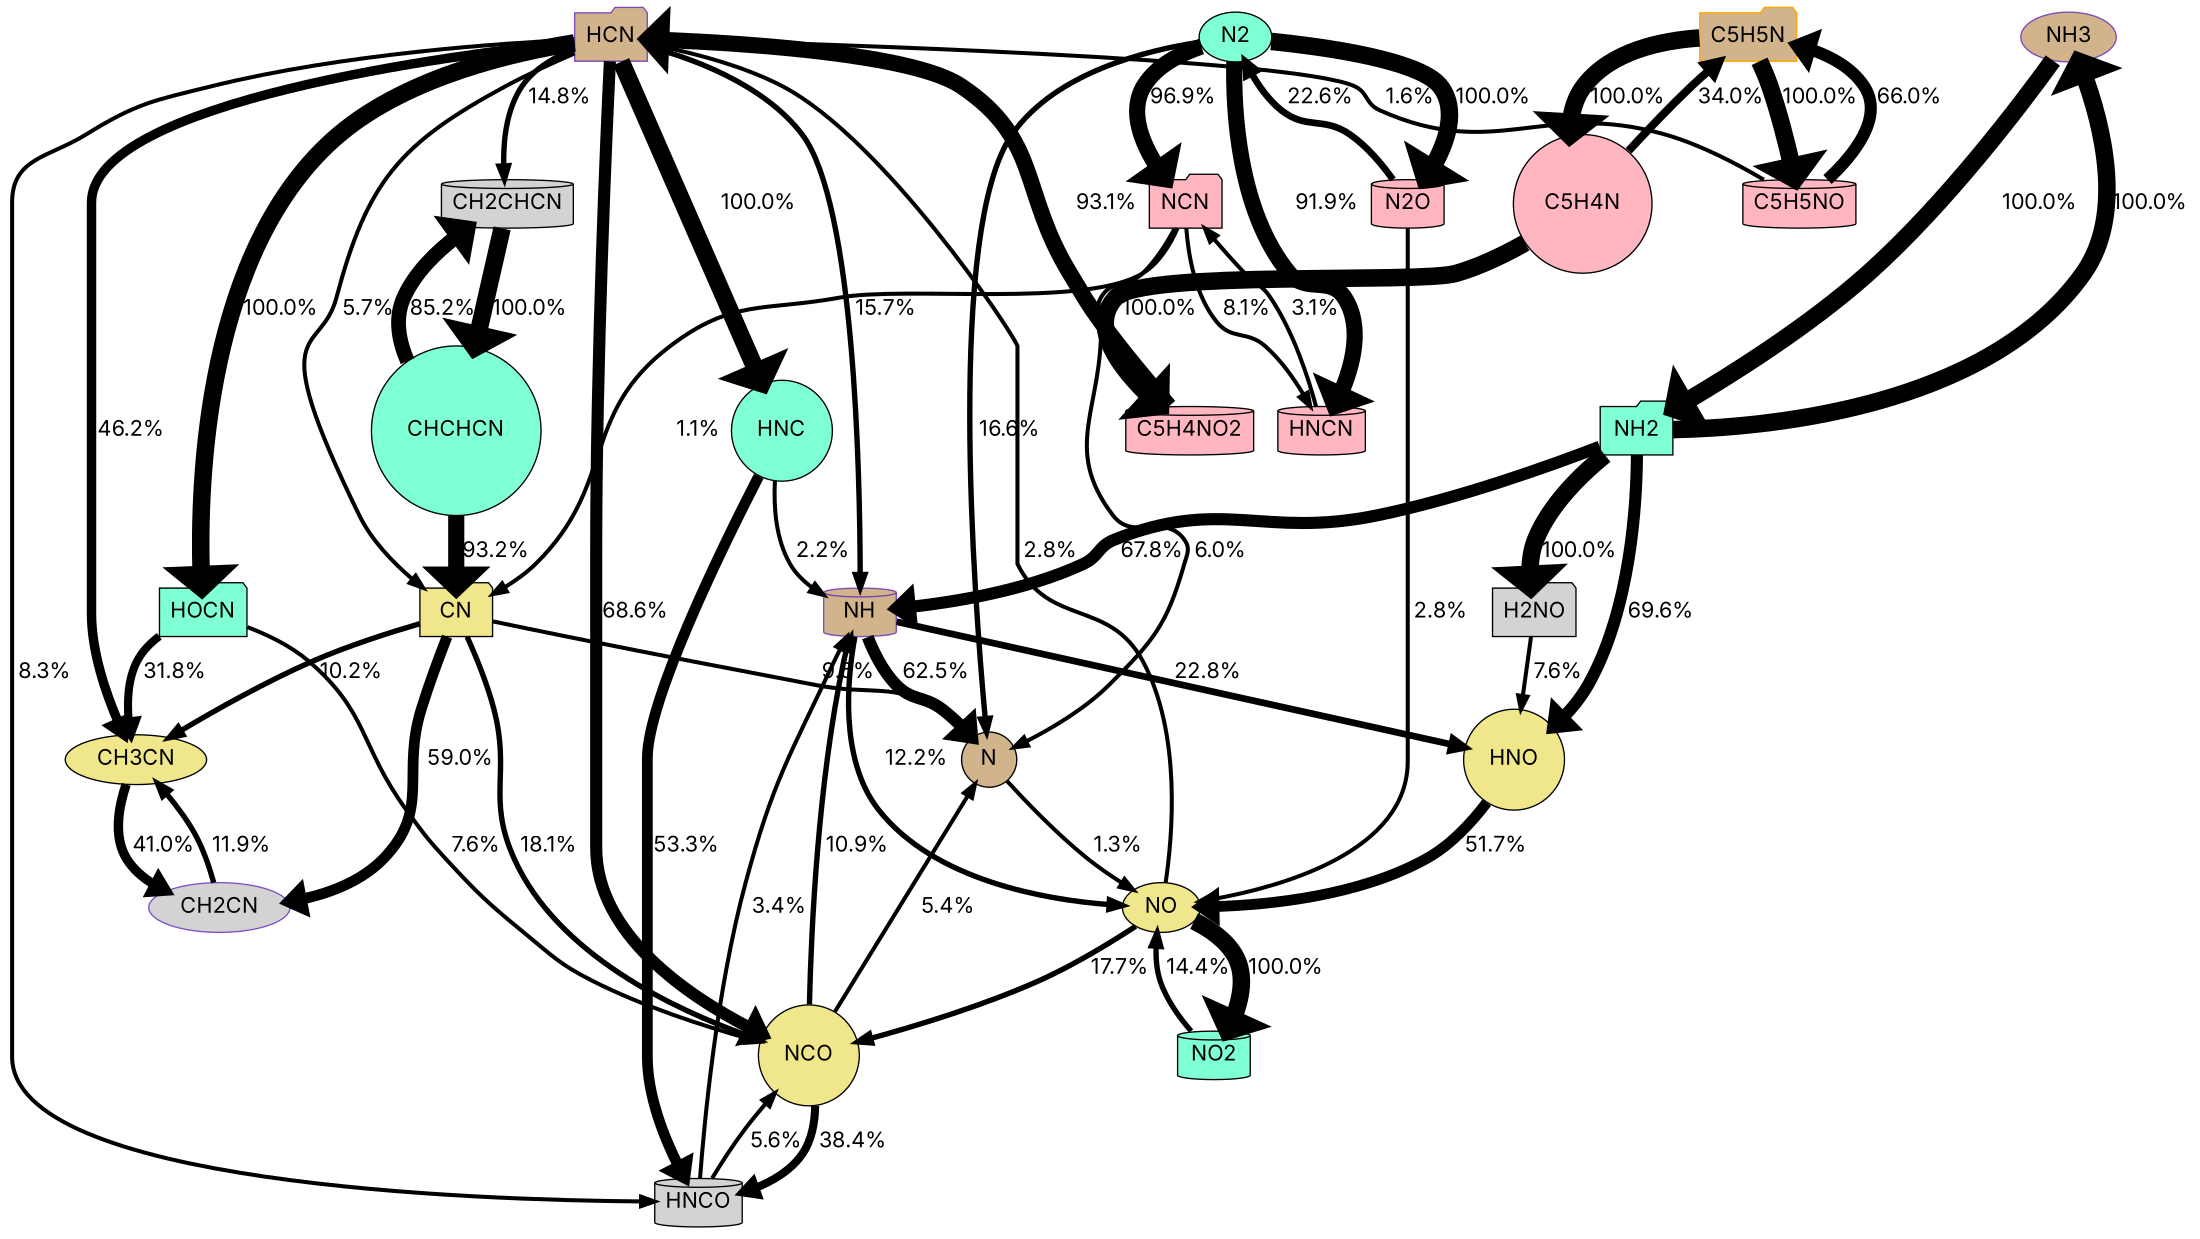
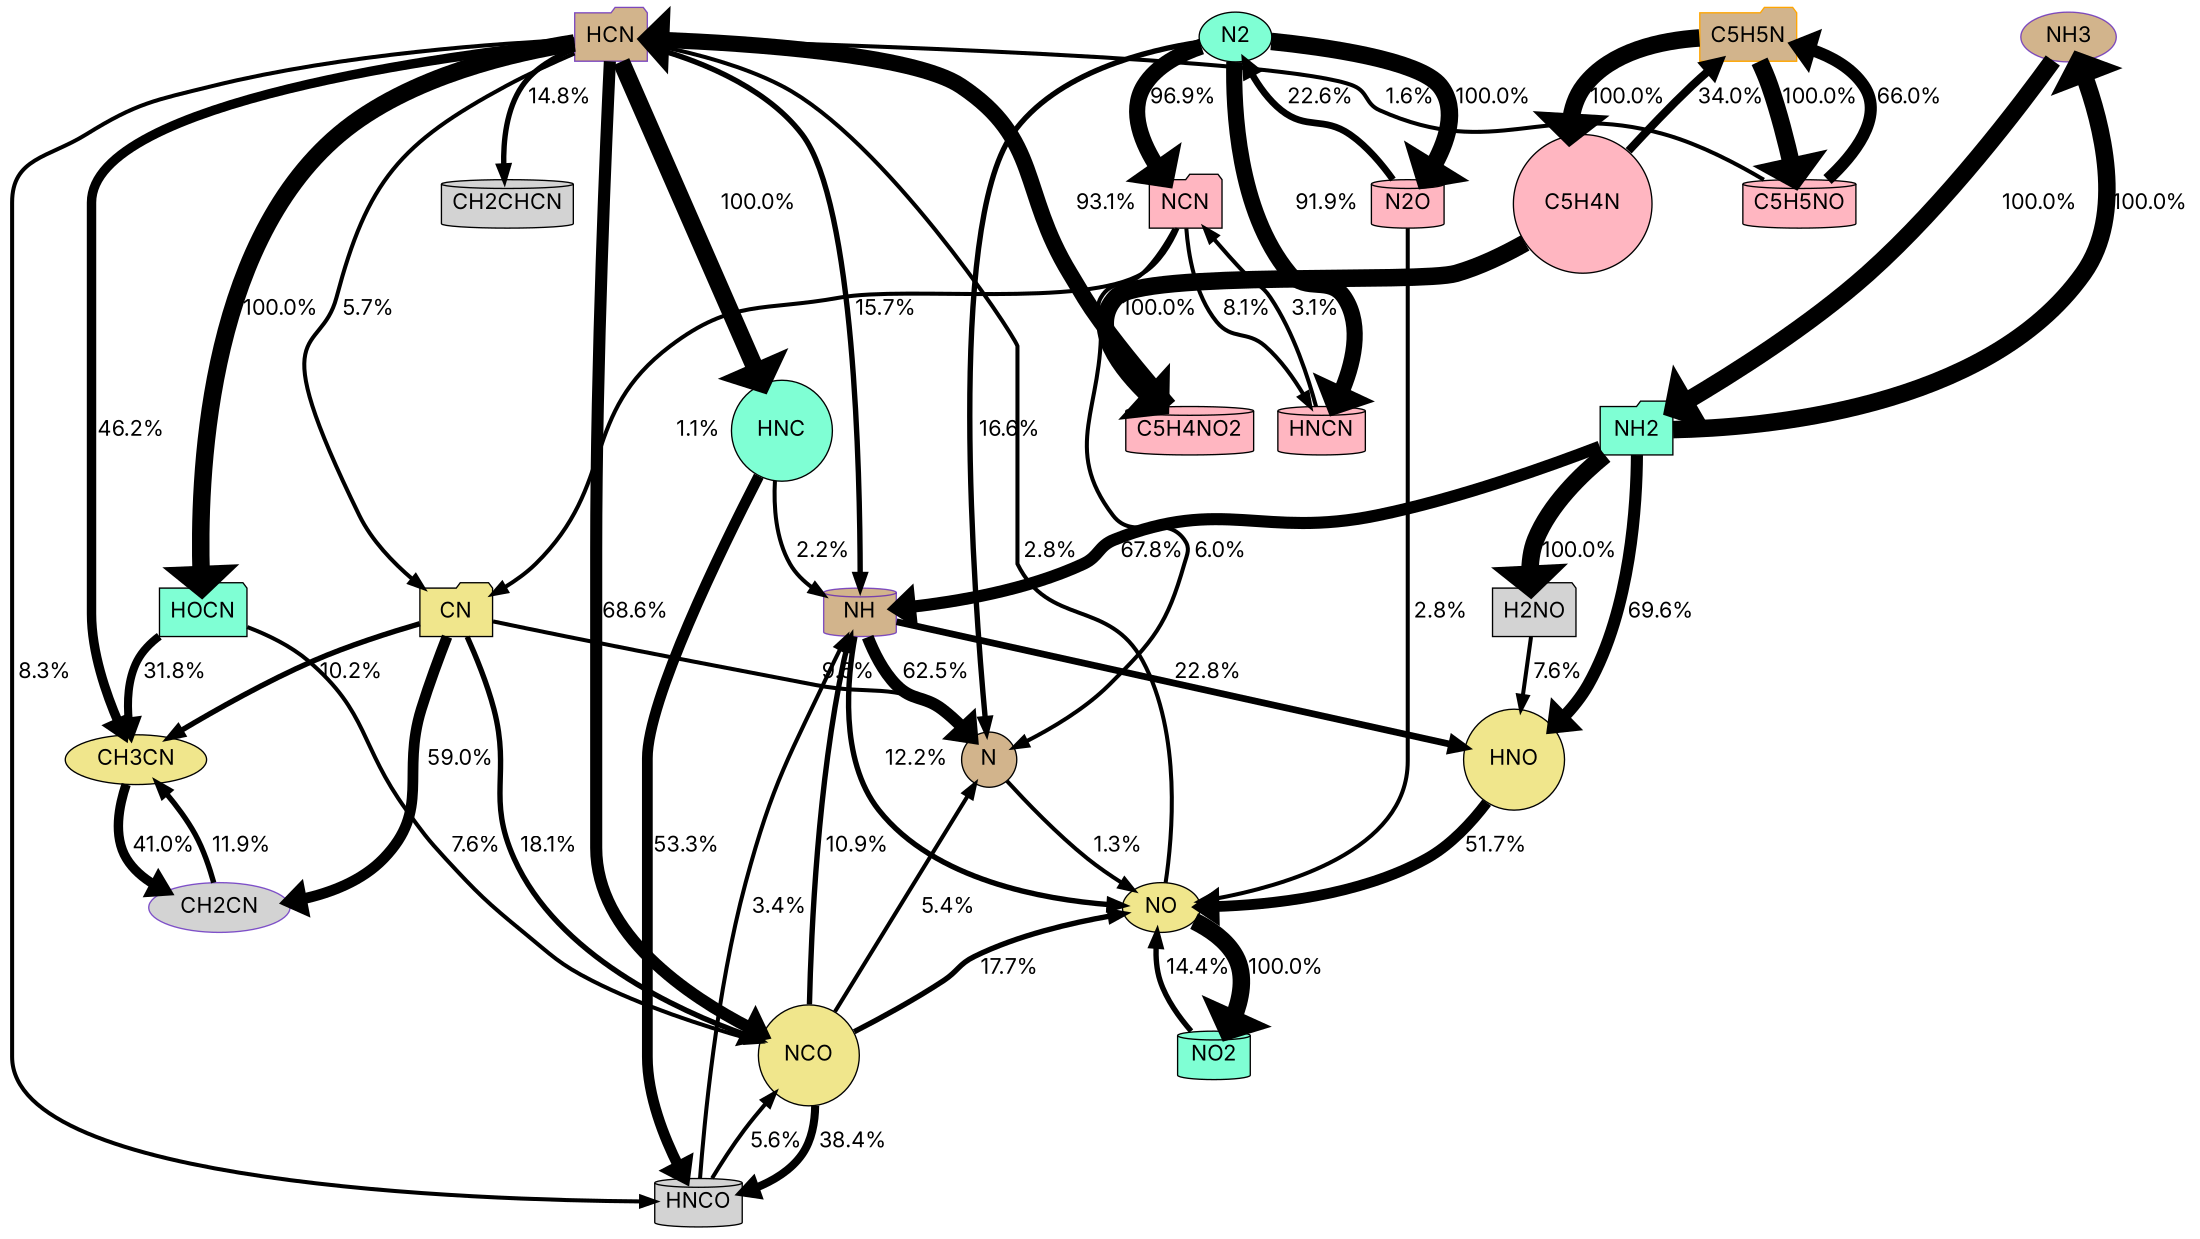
(456, 431) -> none
(1008, 994) -> (974, 957)
